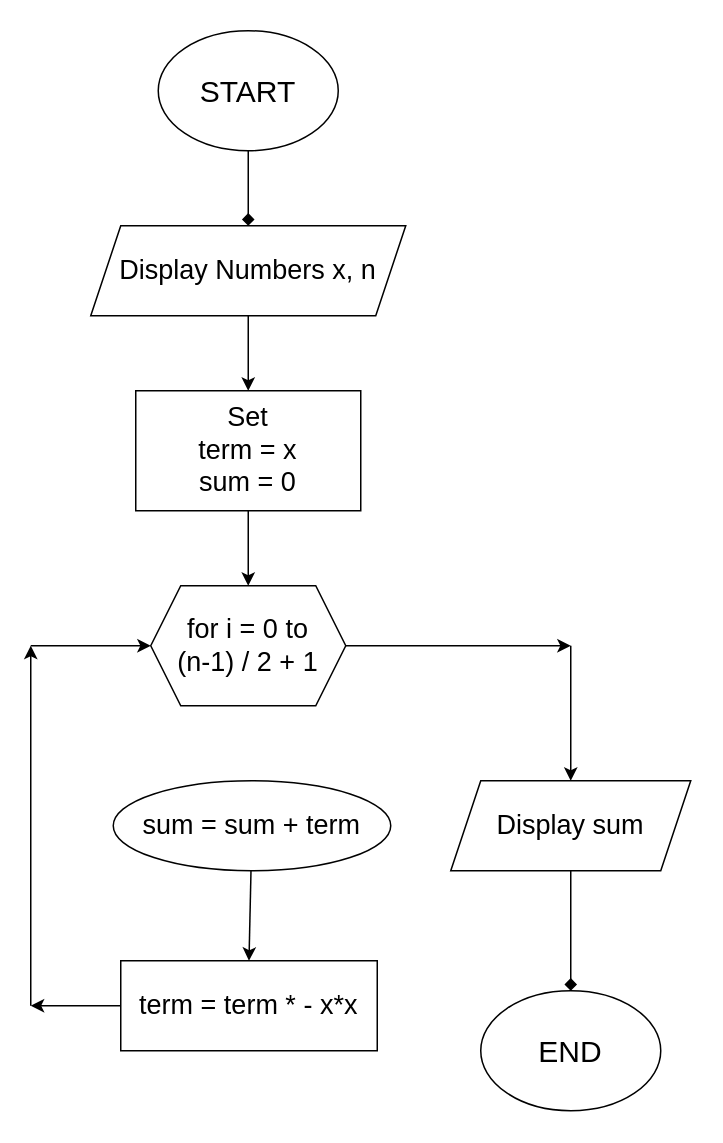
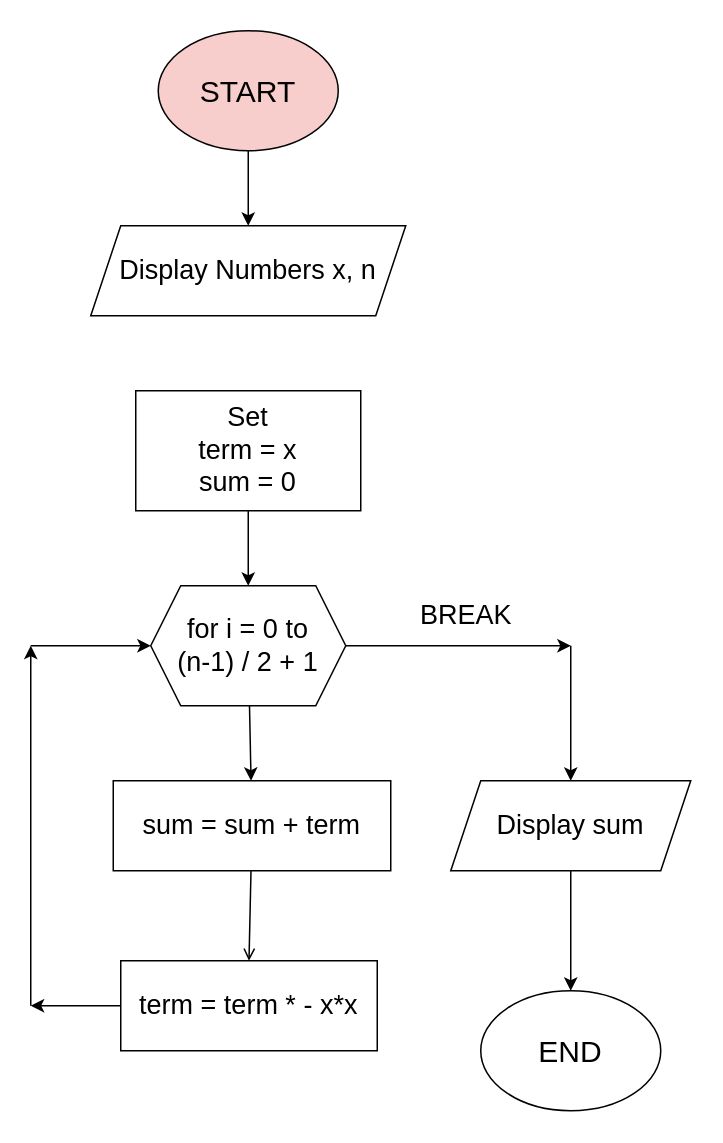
(248, 91) -> (248, 91)
(248, 213) -> (248, 214)
(248, 348) -> none
none -> (466, 616)
none -> (250, 738)
(252, 826) -> (252, 826)
(249, 949) -> (249, 951)
(571, 978) -> (571, 979)
